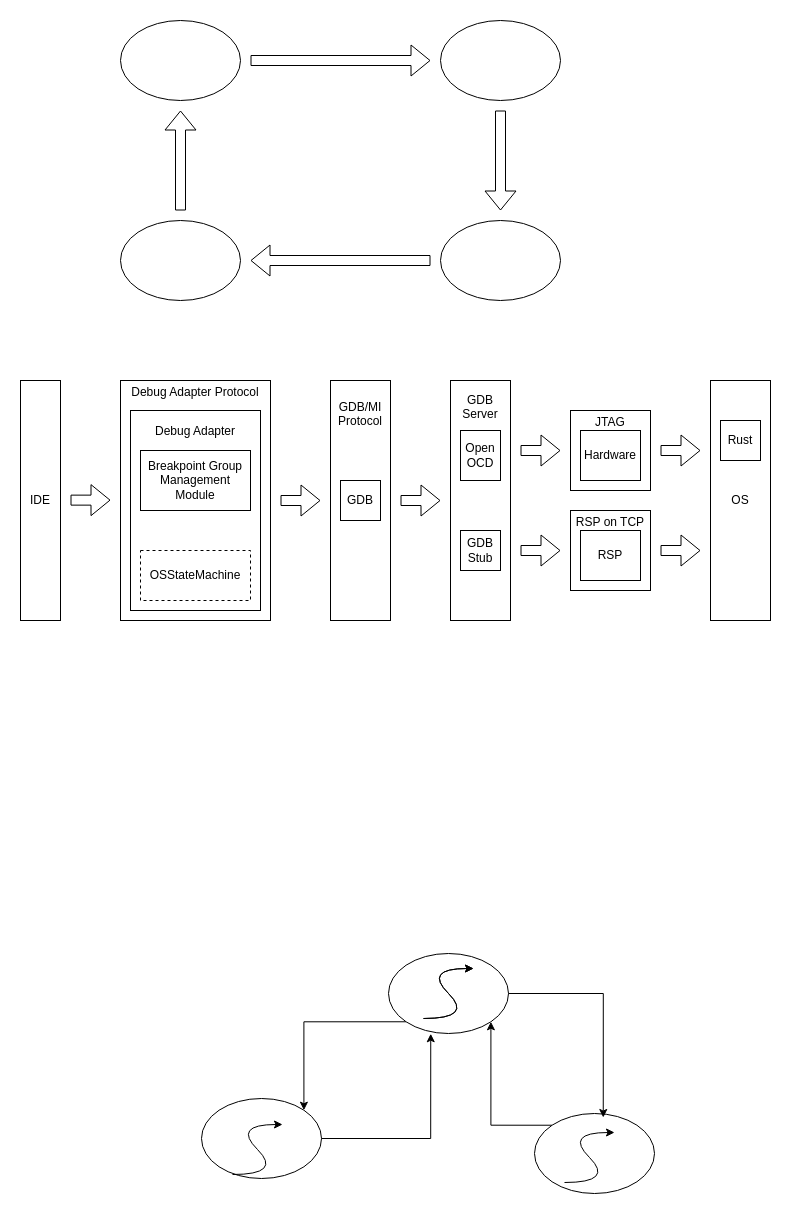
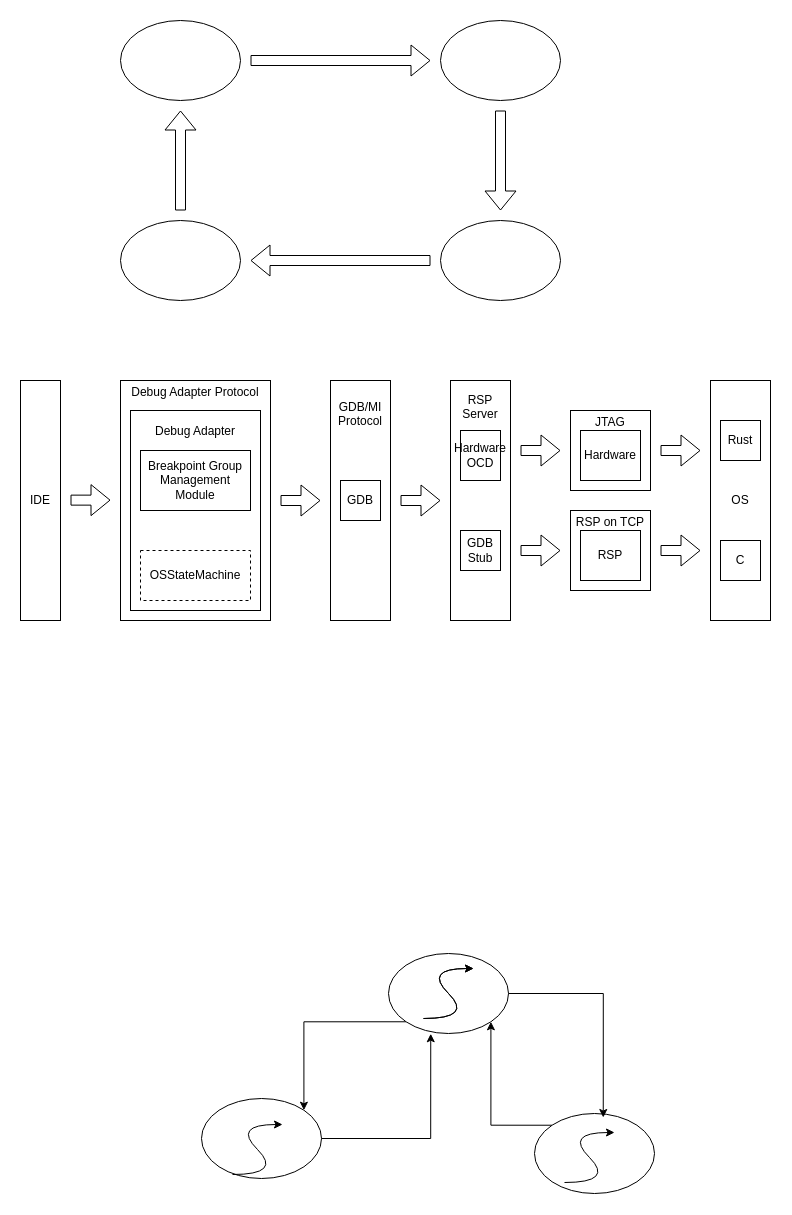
(481, 456) -> (481, 456)
(481, 501) -> (481, 501)
none -> (741, 561)
